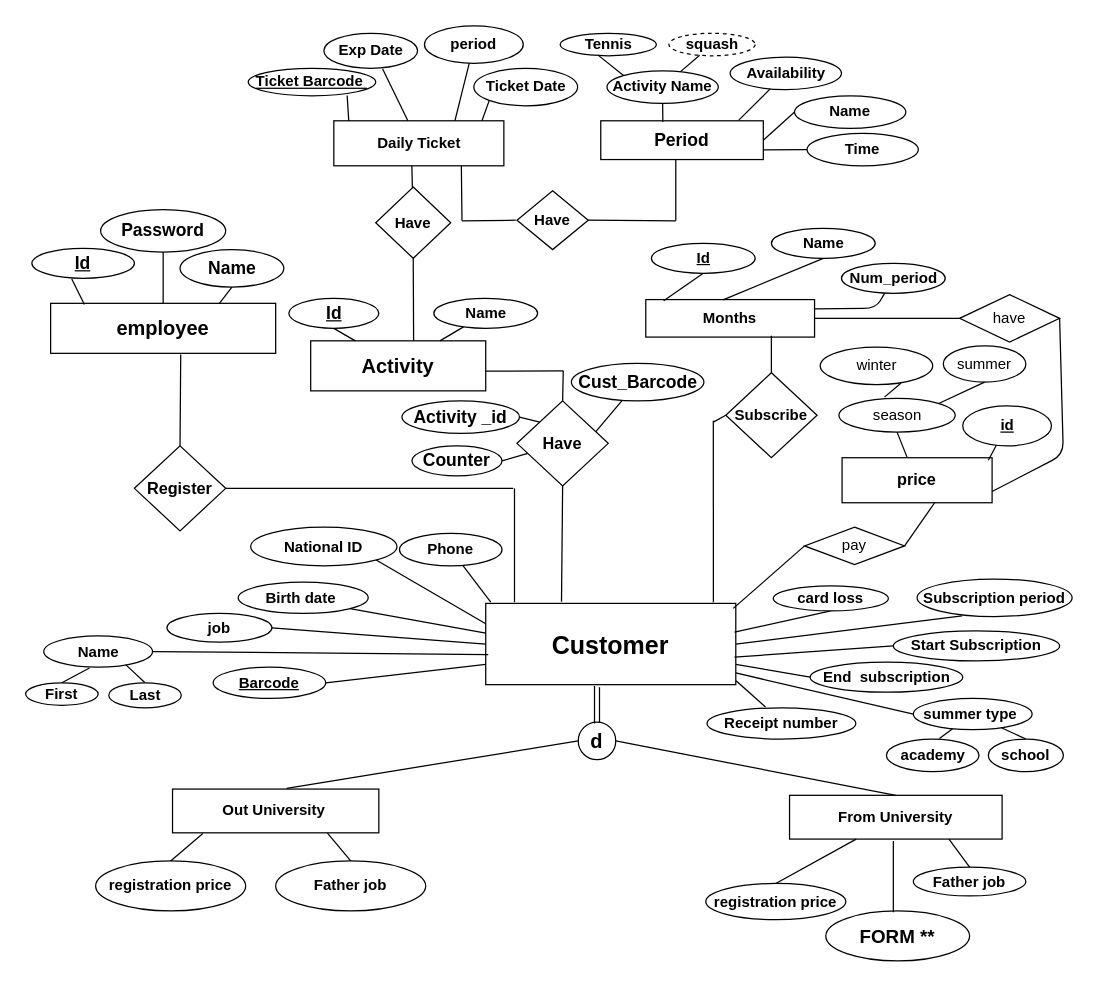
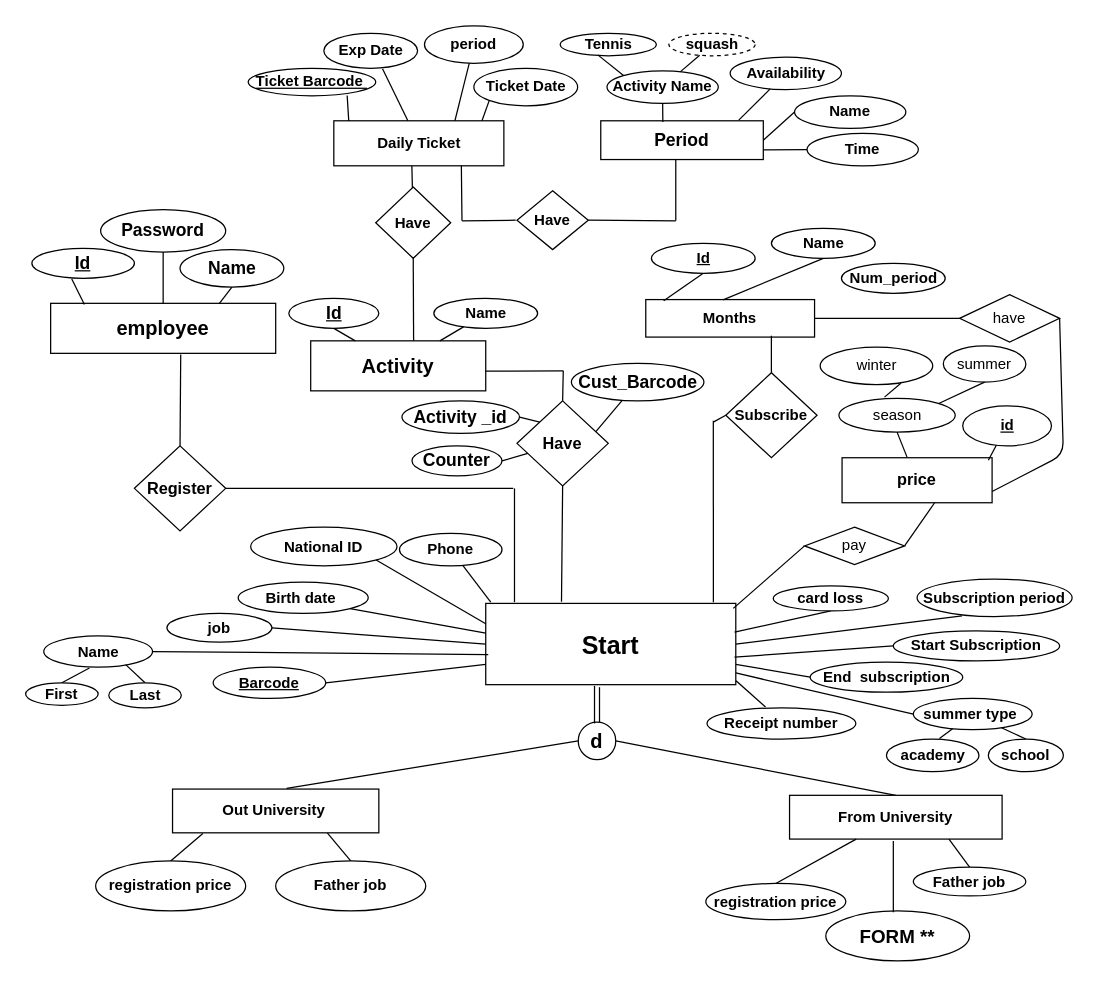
(850, 308) -> none
(611, 644) -> (611, 644)
